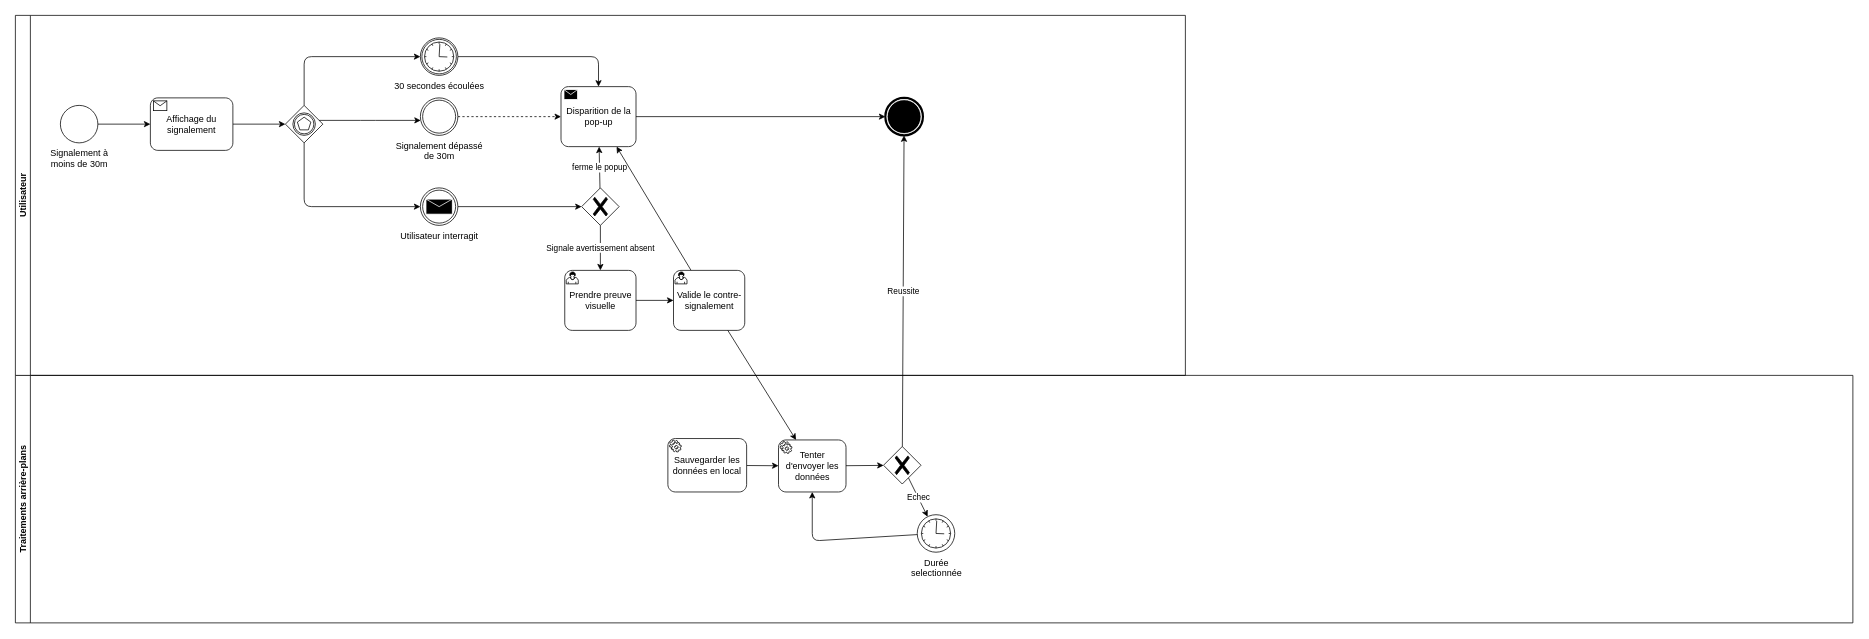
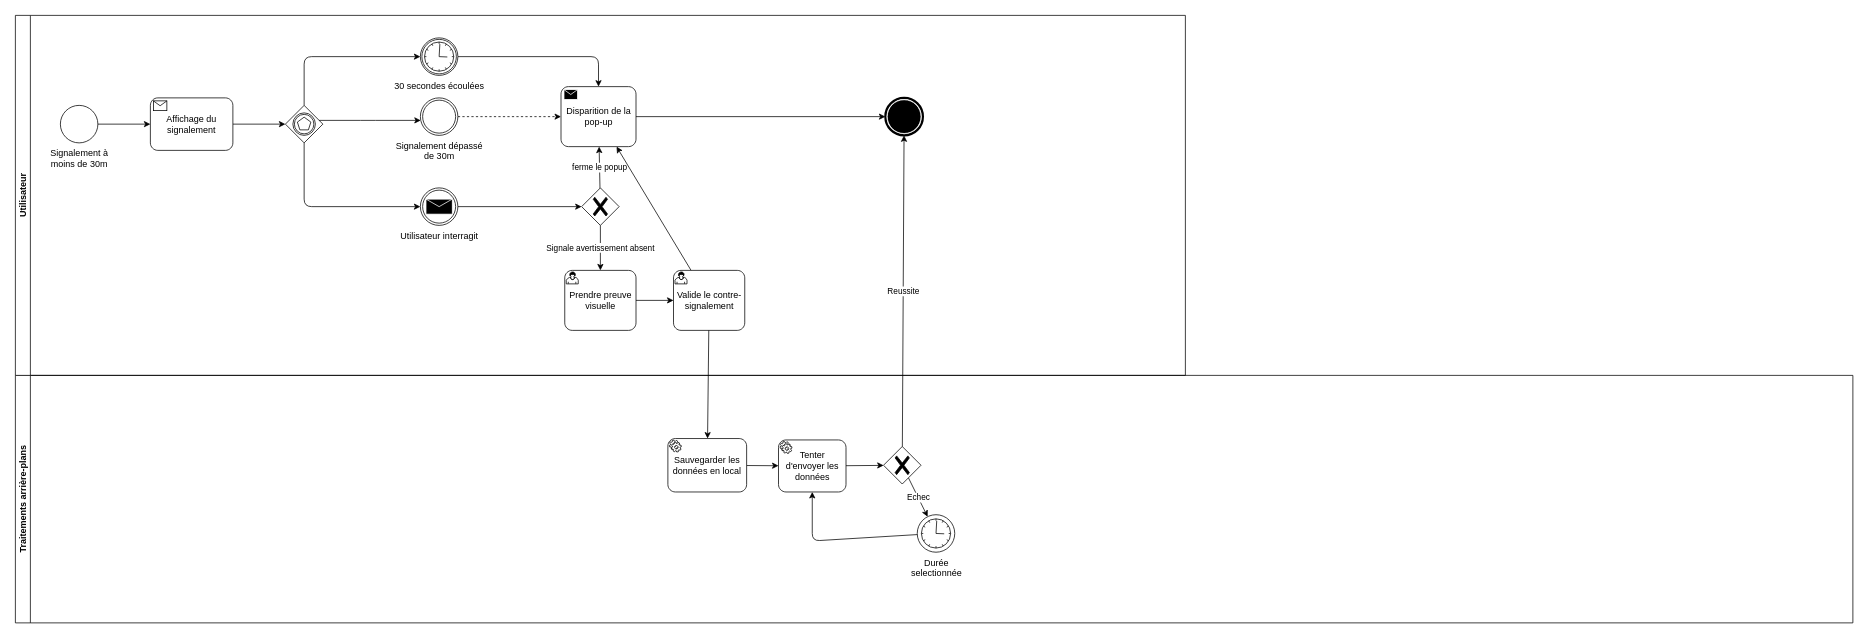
(761, 383) -> (708, 357)
